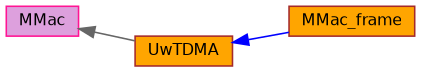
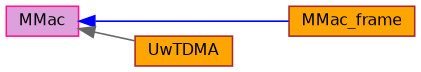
(269, 36) -> (192, 21)
